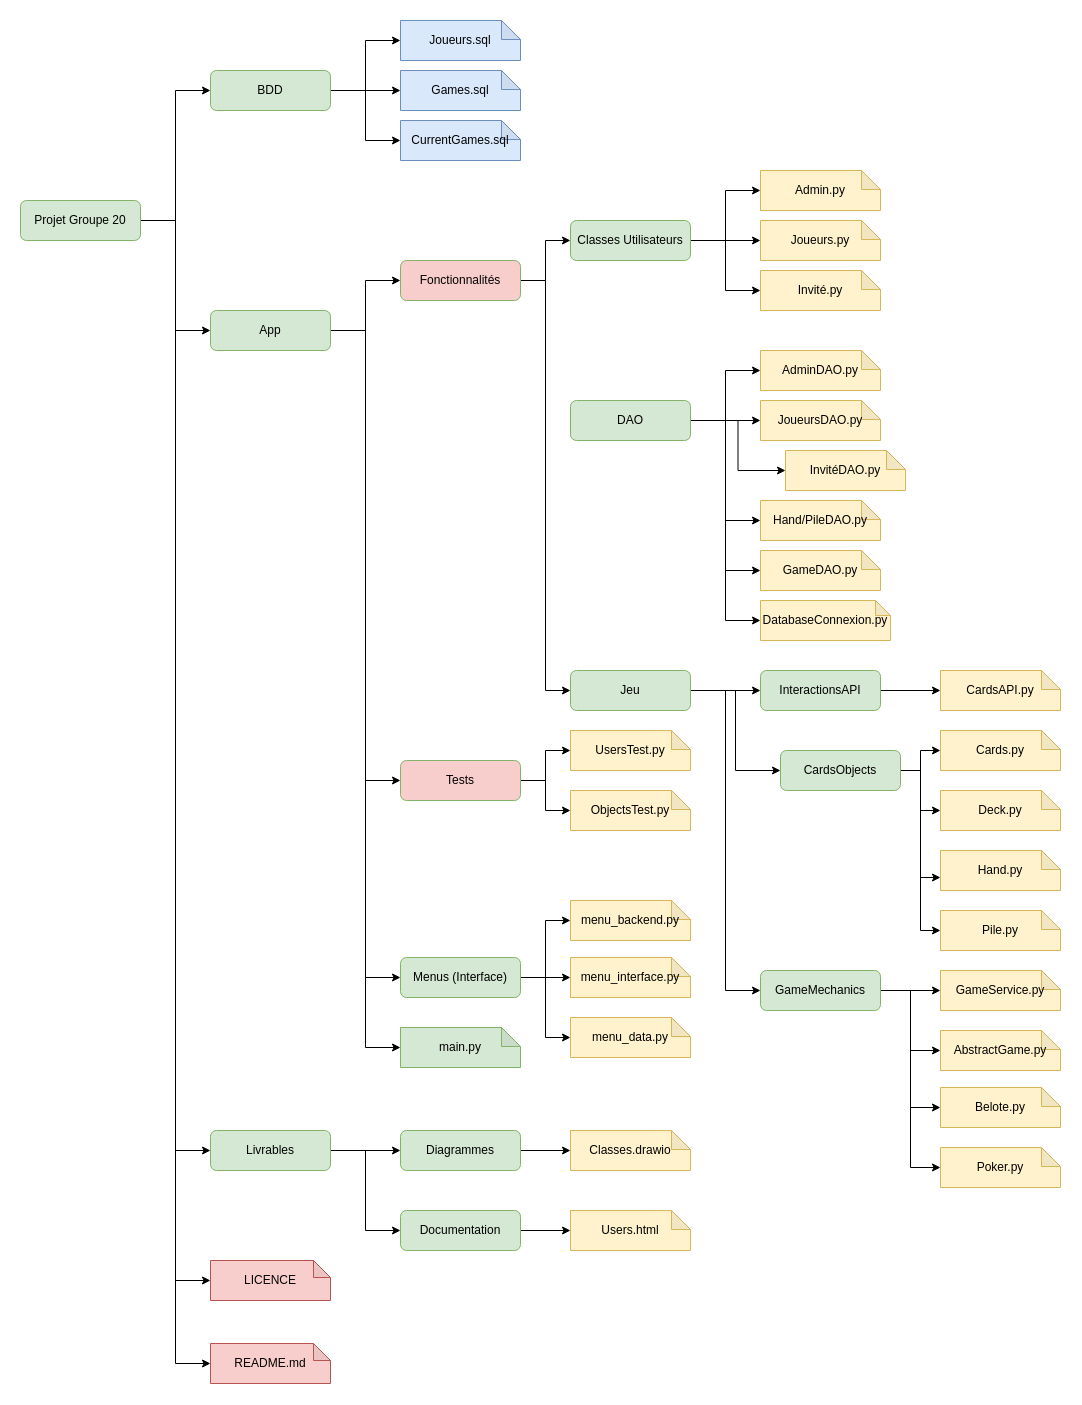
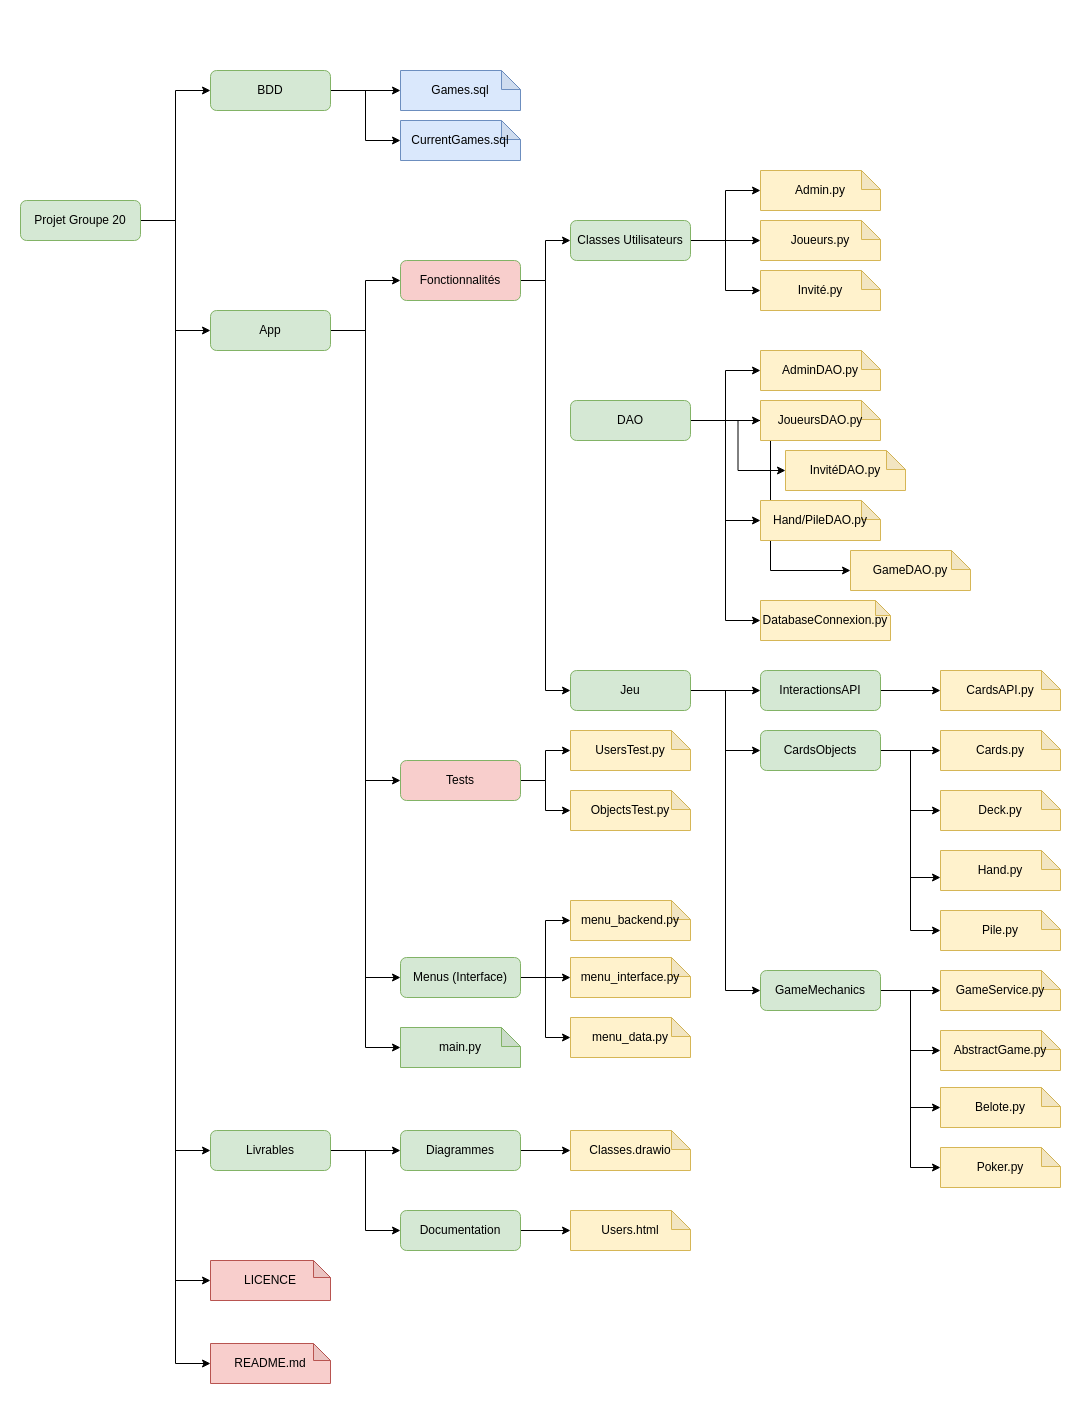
(461, 41) -> none
(366, 51) -> none
(821, 571) -> (911, 571)
(841, 771) -> (821, 751)
